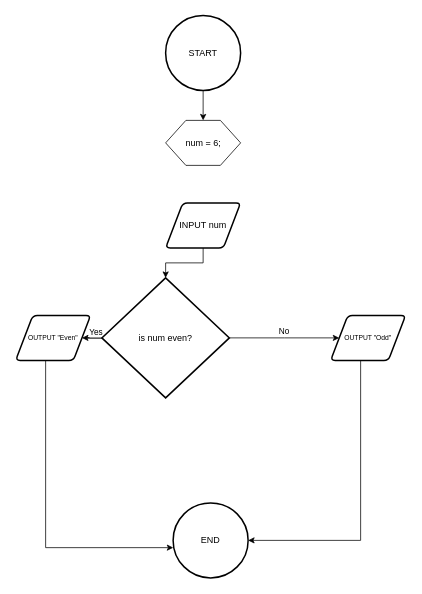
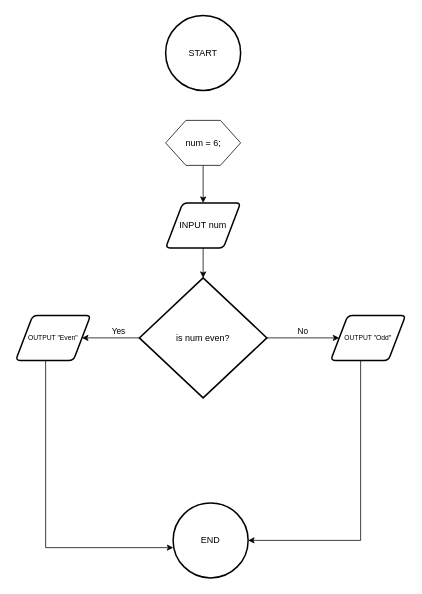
(203, 114) -> none
none -> (203, 196)
(165, 338) -> (203, 338)
